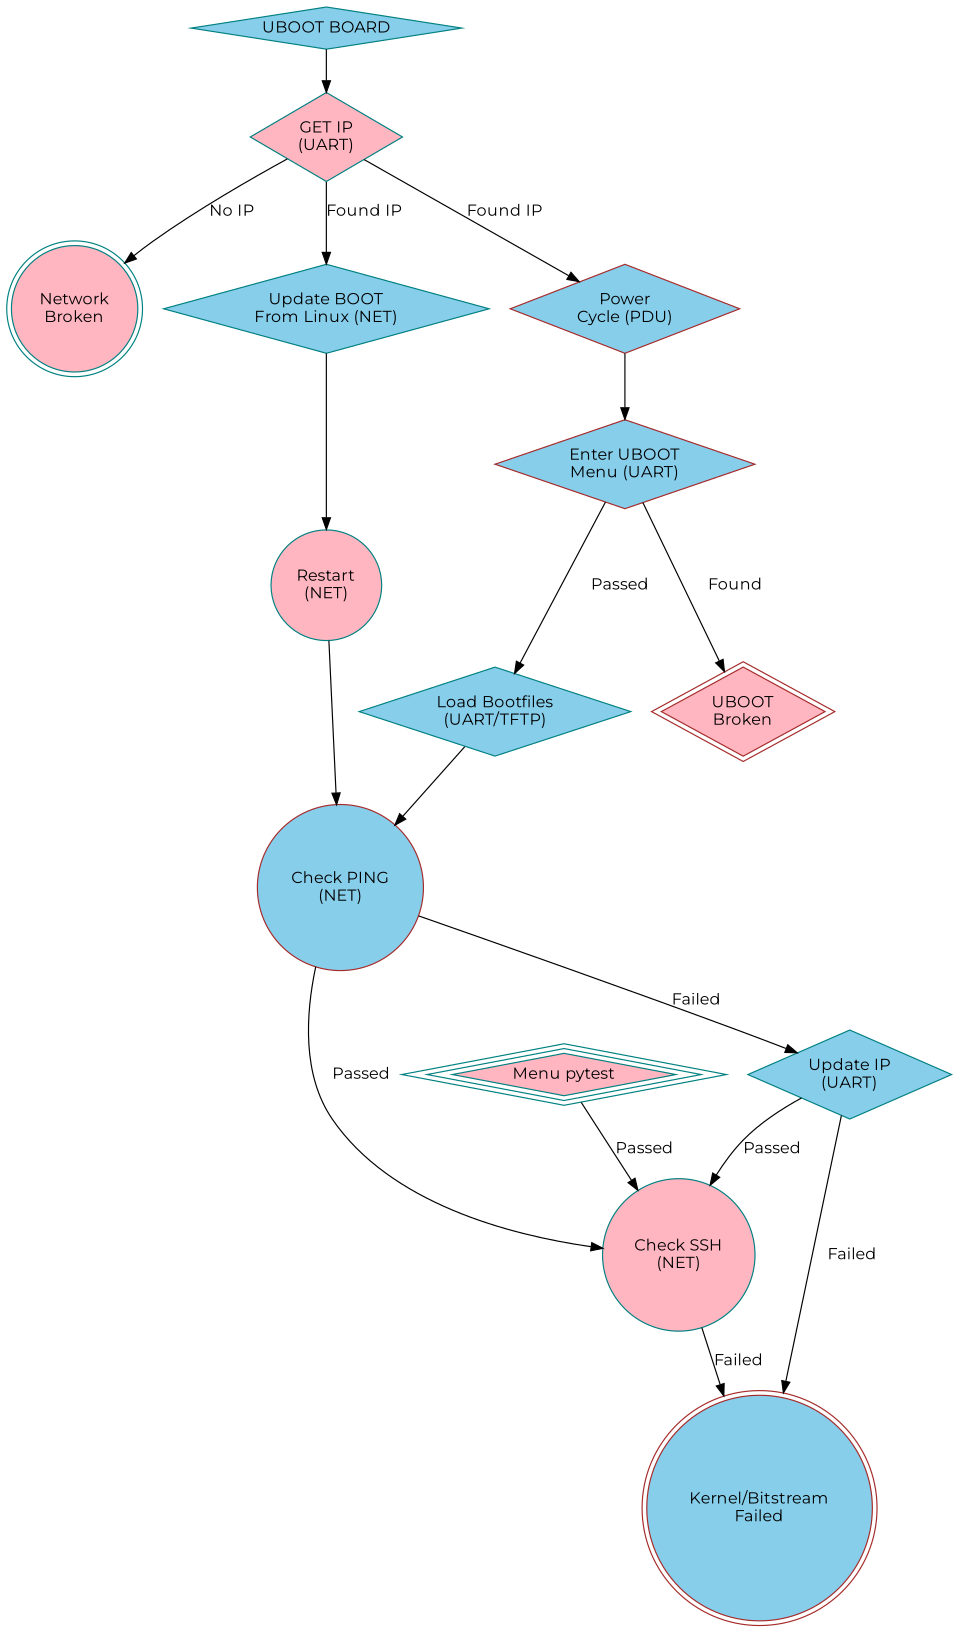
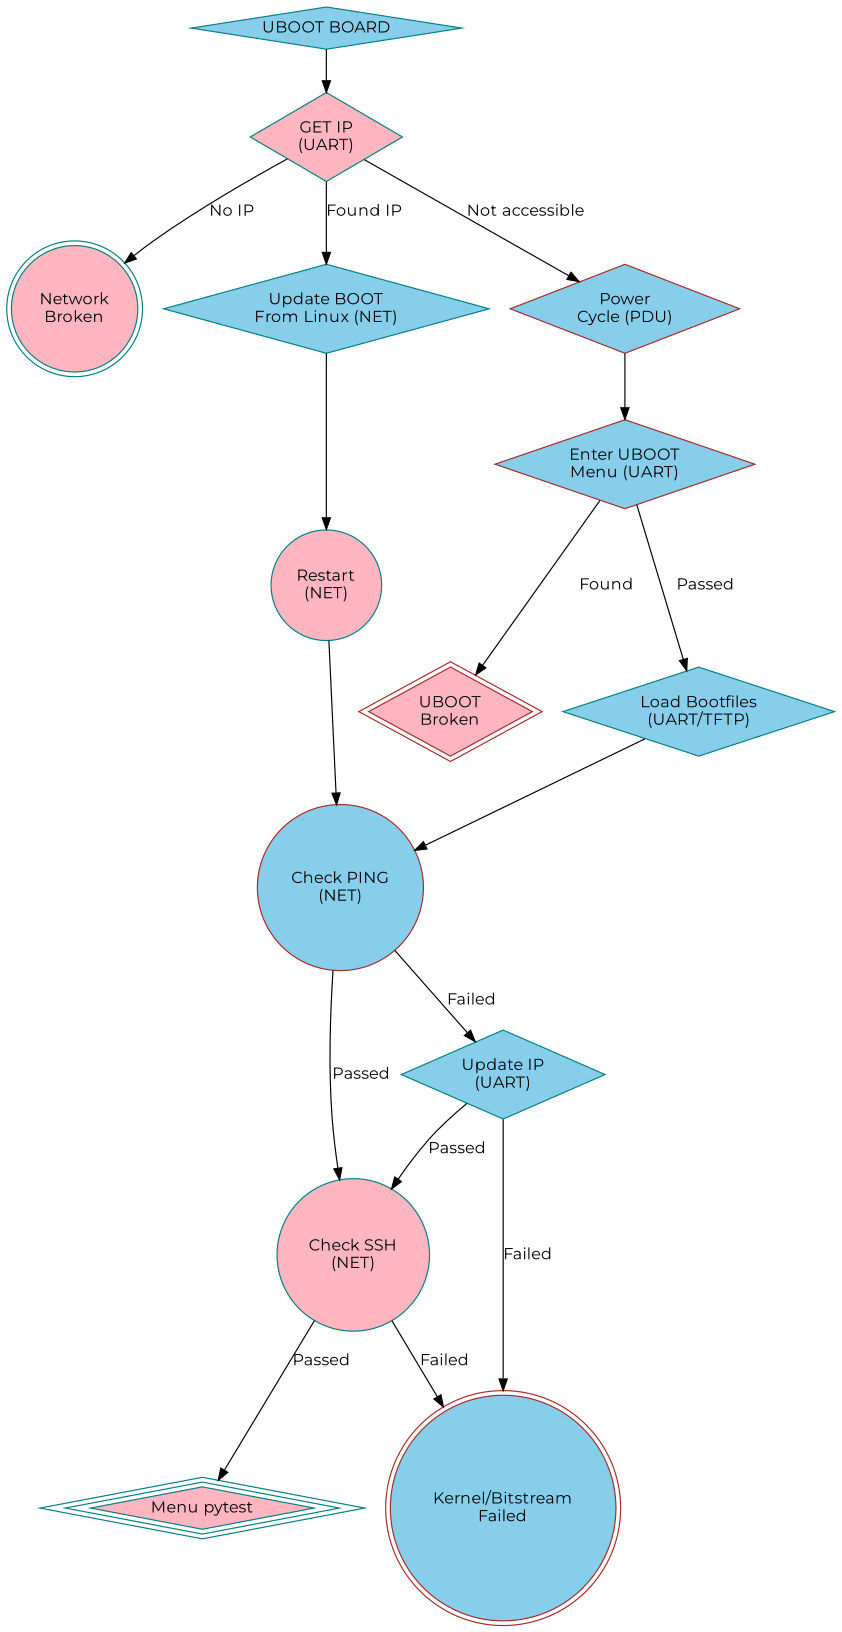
(505, 211) -> (526, 211)
(606, 1141) -> (269, 1395)
